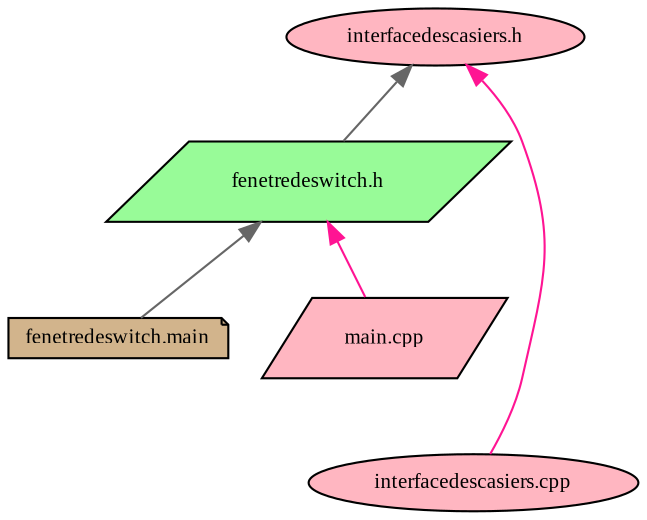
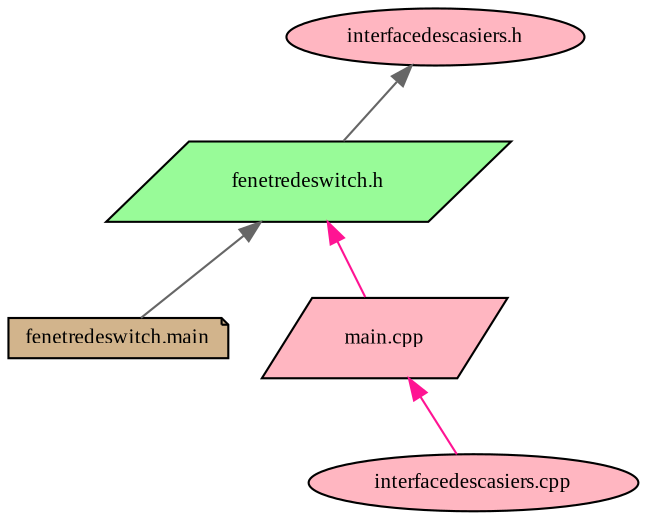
(544, 264) -> (439, 426)
